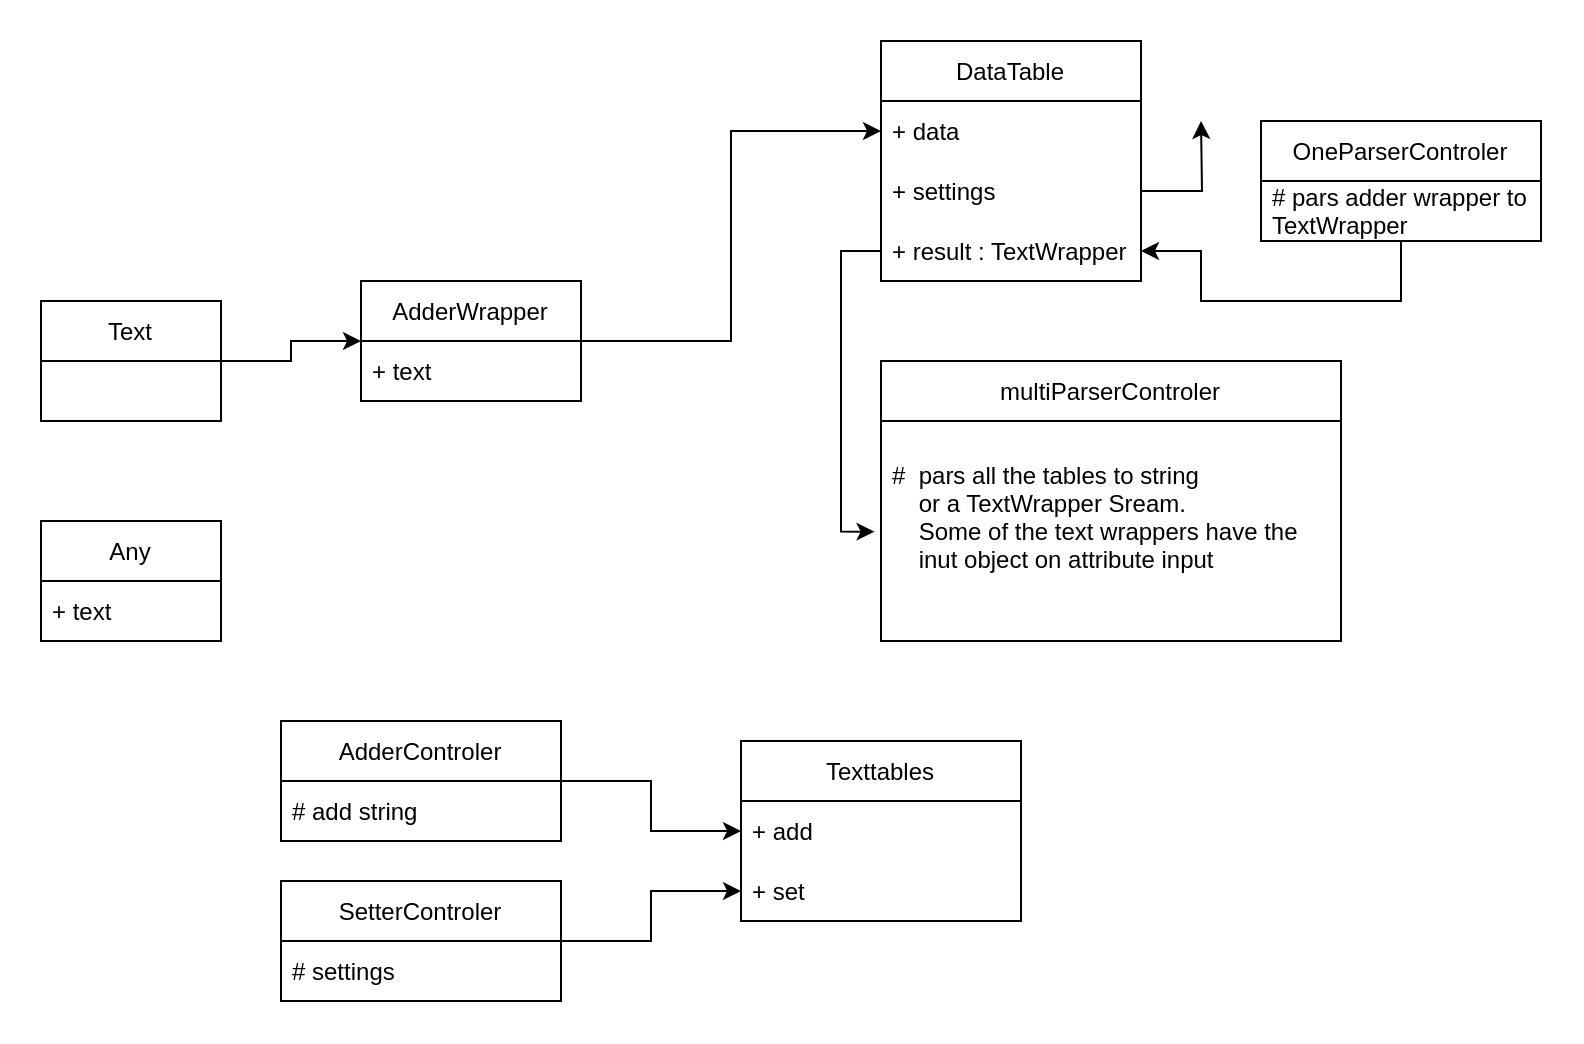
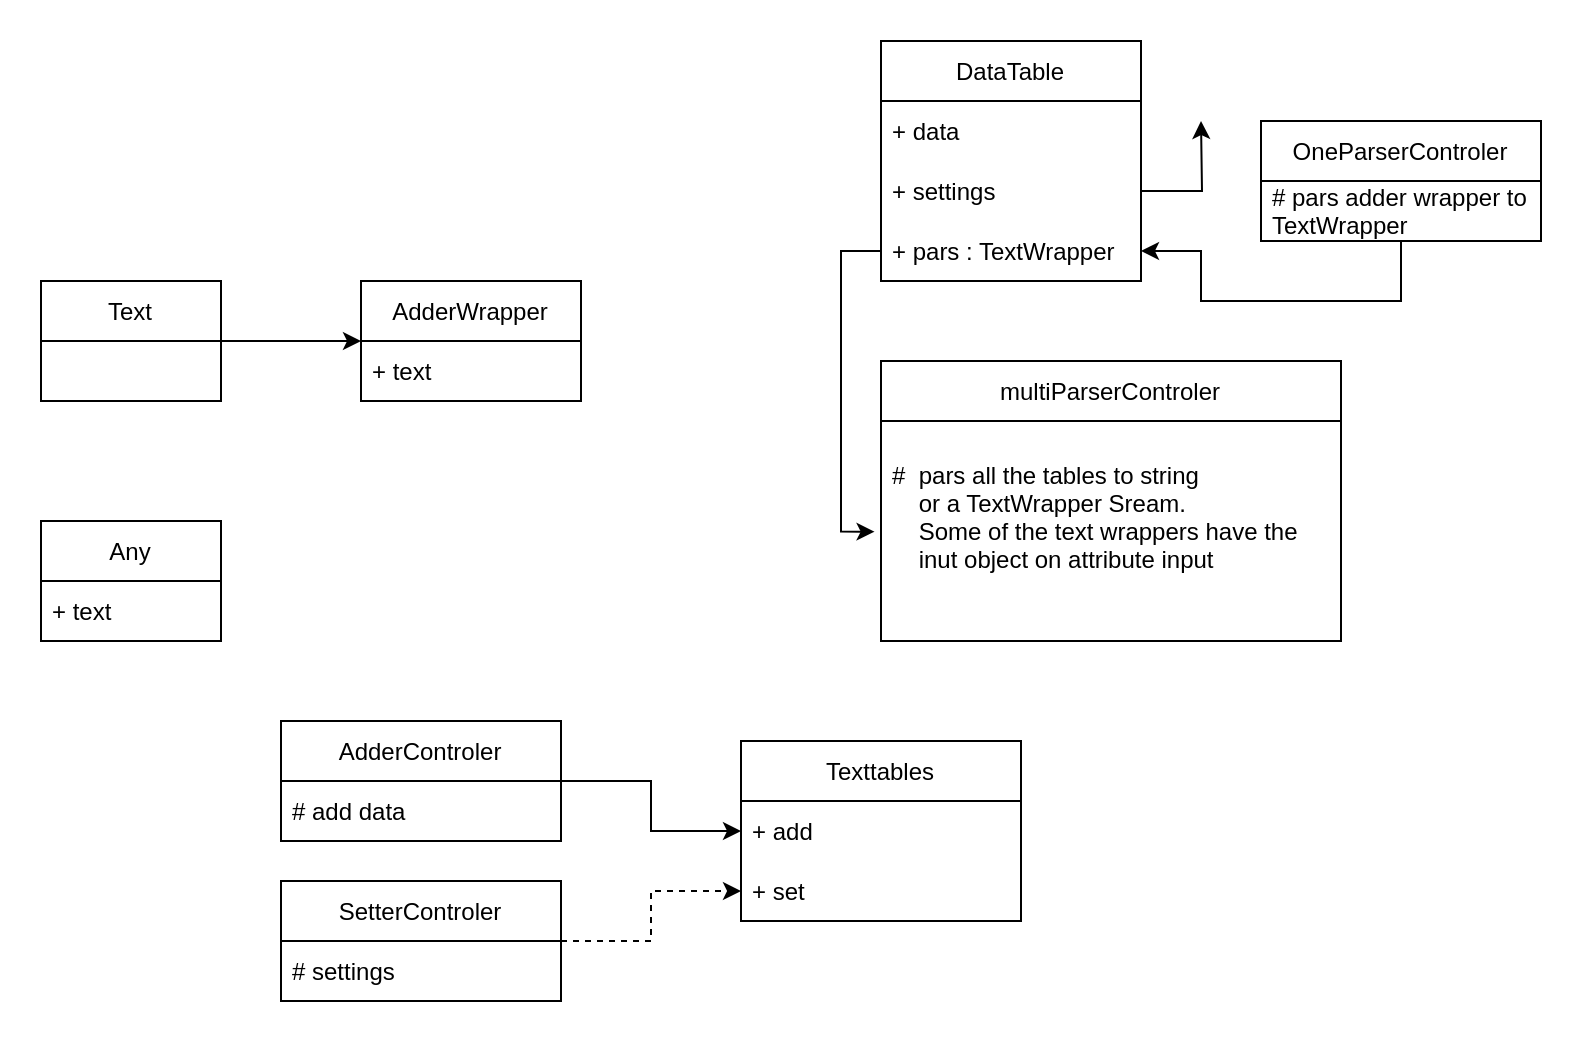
(731, 241) -> none
(1024, 252) -> (1014, 252)
(131, 361) -> (131, 341)
(363, 812) -> (353, 812)
(651, 921) -> (651, 921)
